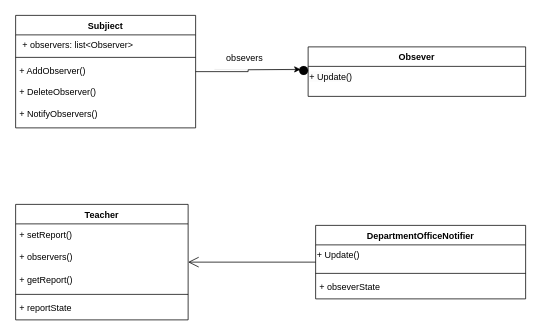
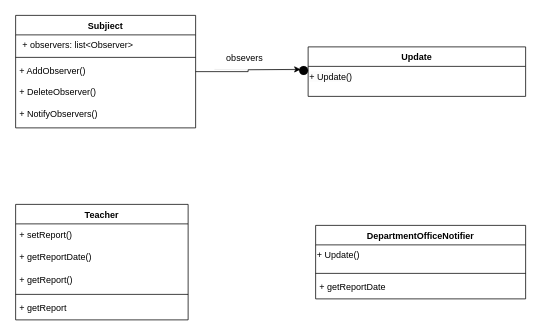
(417, 58) -> (417, 58)
(48, 258) -> (59, 258)
(252, 262) -> none
(351, 288) -> (354, 288)
(48, 309) -> (43, 309)
